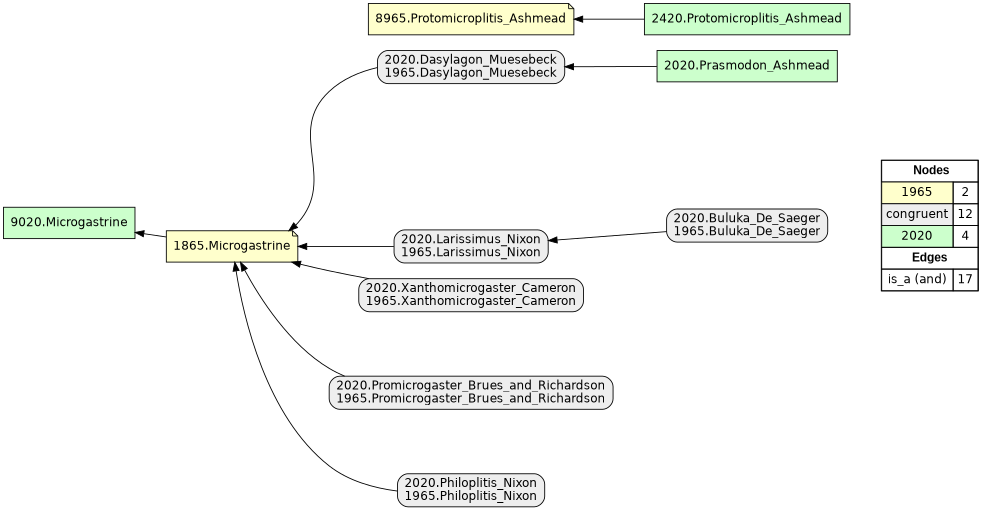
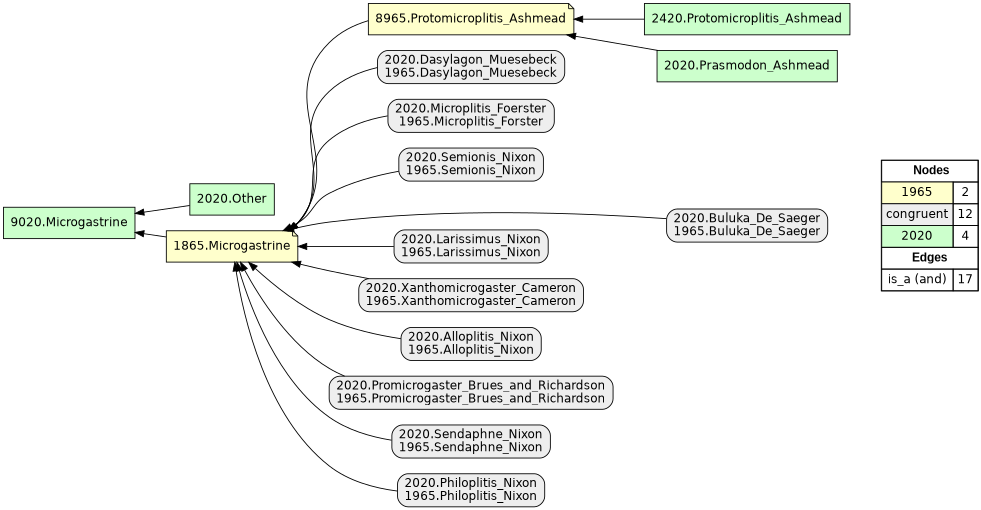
(615, 67) -> (617, 43)
none -> (308, 111)
none -> (471, 116)
none -> (471, 165)
none -> (232, 199)
(612, 236) -> (480, 213)
none -> (471, 344)
none -> (471, 442)
